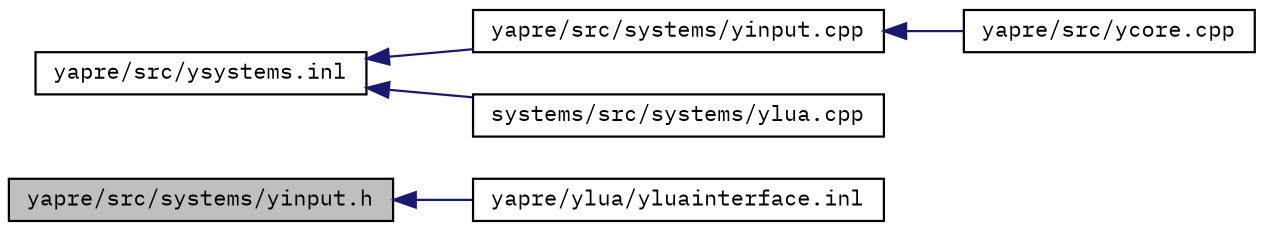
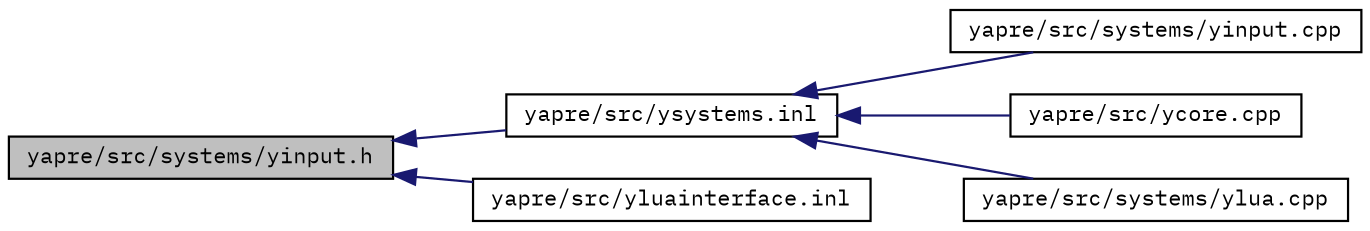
(935, 31) -> (935, 115)
(678, 115) -> (1156, 200)
none -> (461, 134)
(678, 200) -> (672, 200)
